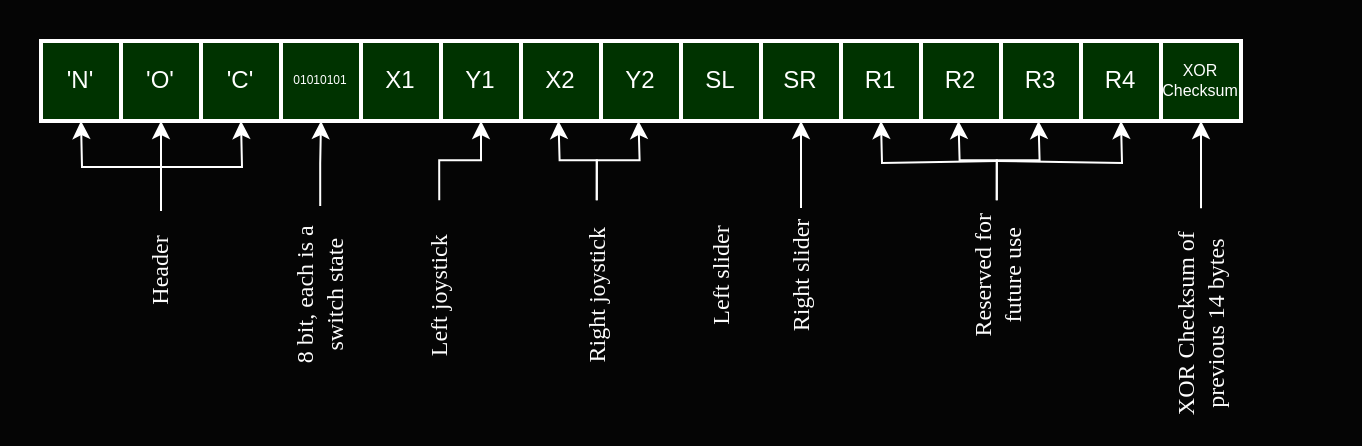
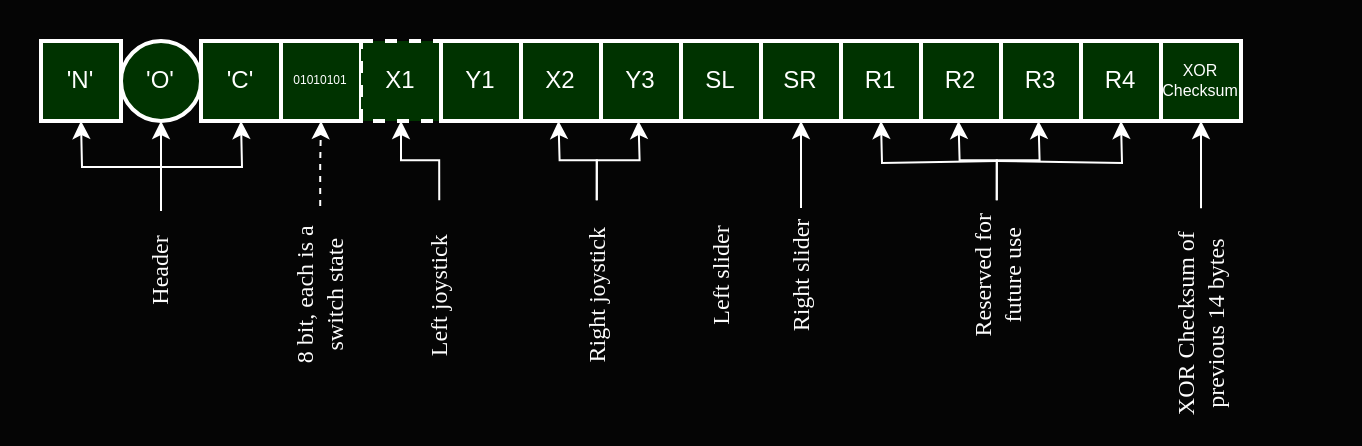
(161, 81) -> (161, 81)
(401, 81) -> (401, 81)
(641, 81) -> (641, 81)
none -> (405, 160)
(475, 160) -> none
(320, 168) -> (320, 168)
